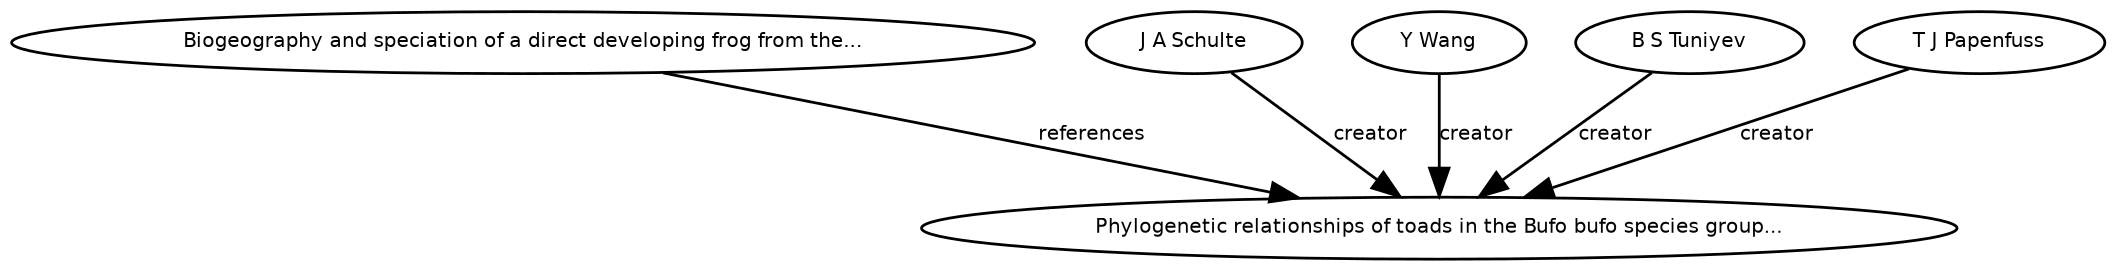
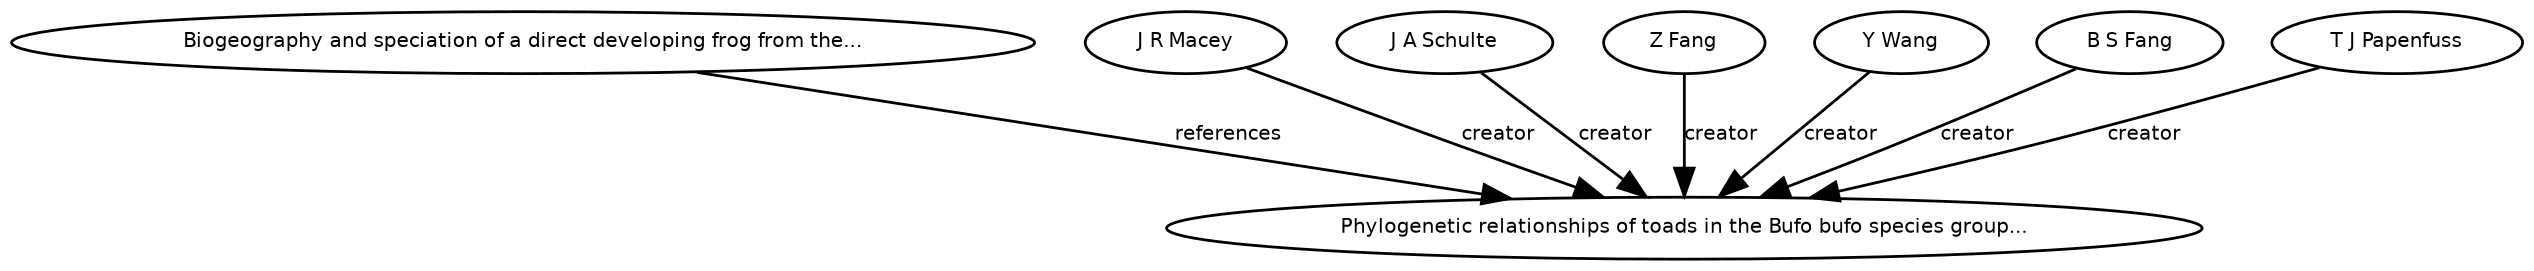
none -> (1186, 43)
none -> (1684, 43)
(1690, 43) -> (2130, 43)
